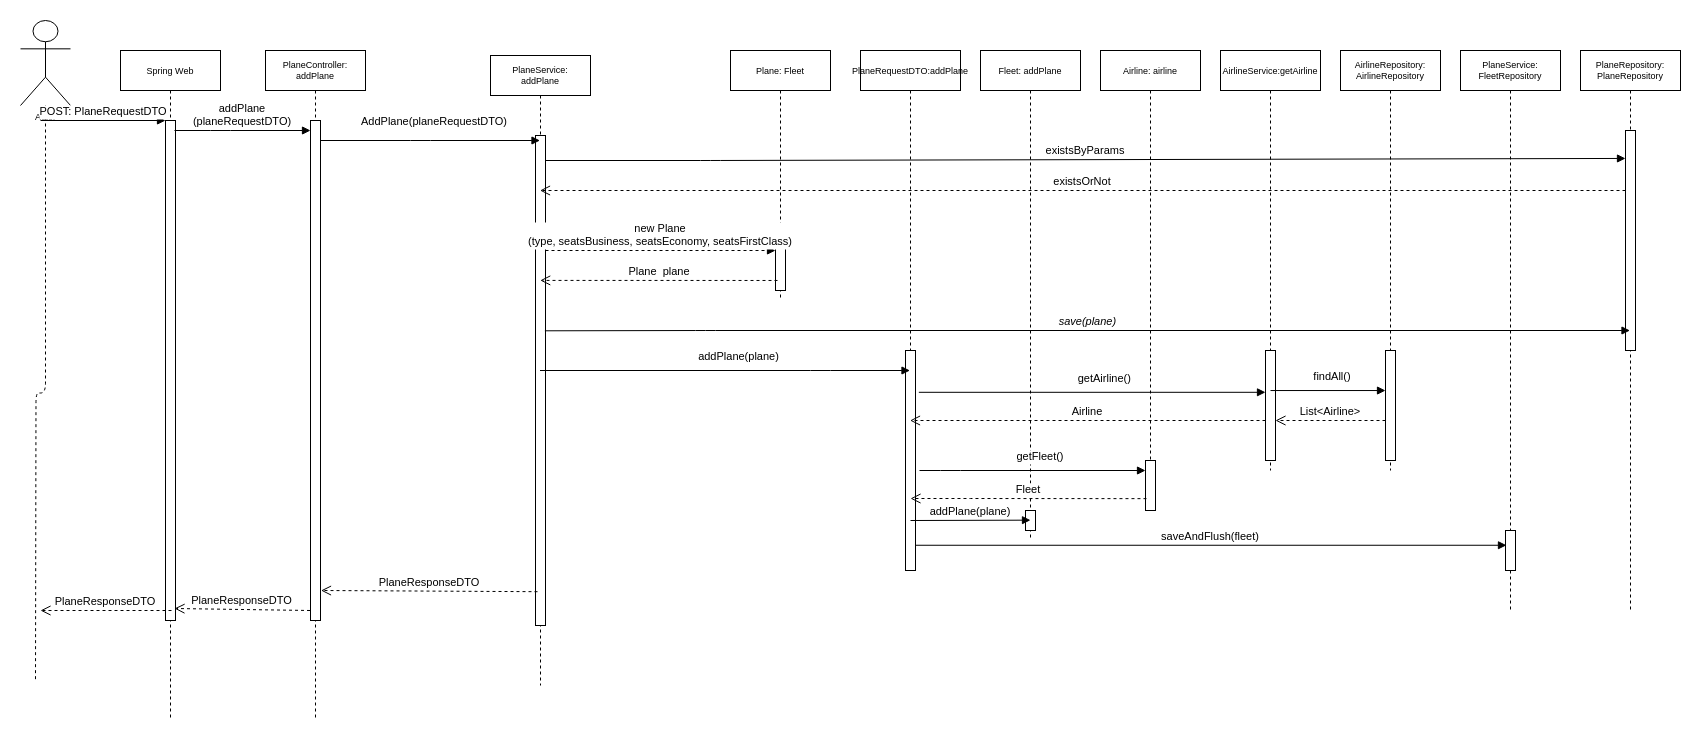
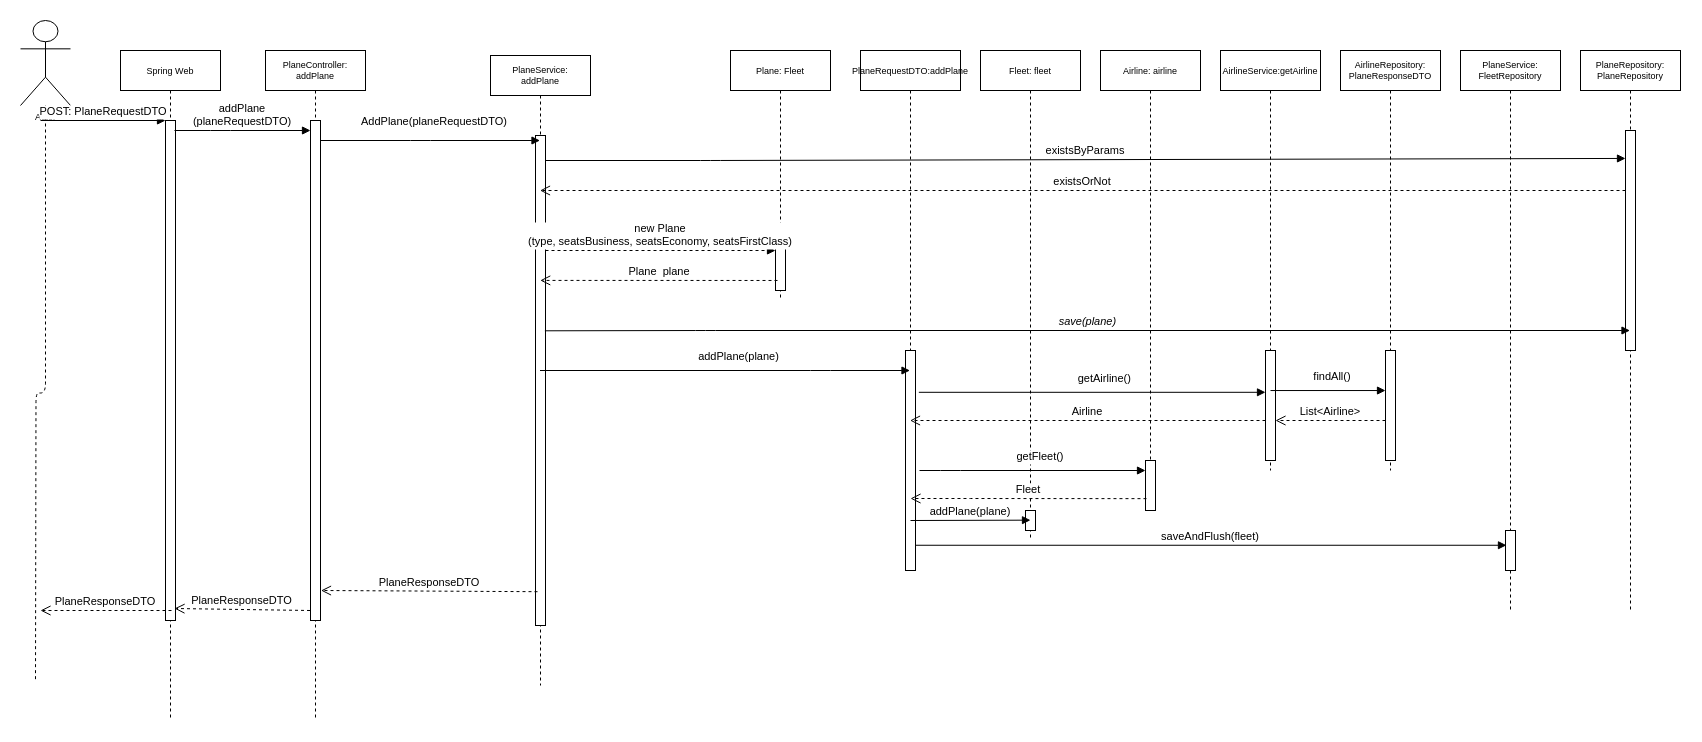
(1390, 65) -> (1390, 65)
(1030, 71) -> (1030, 71)
